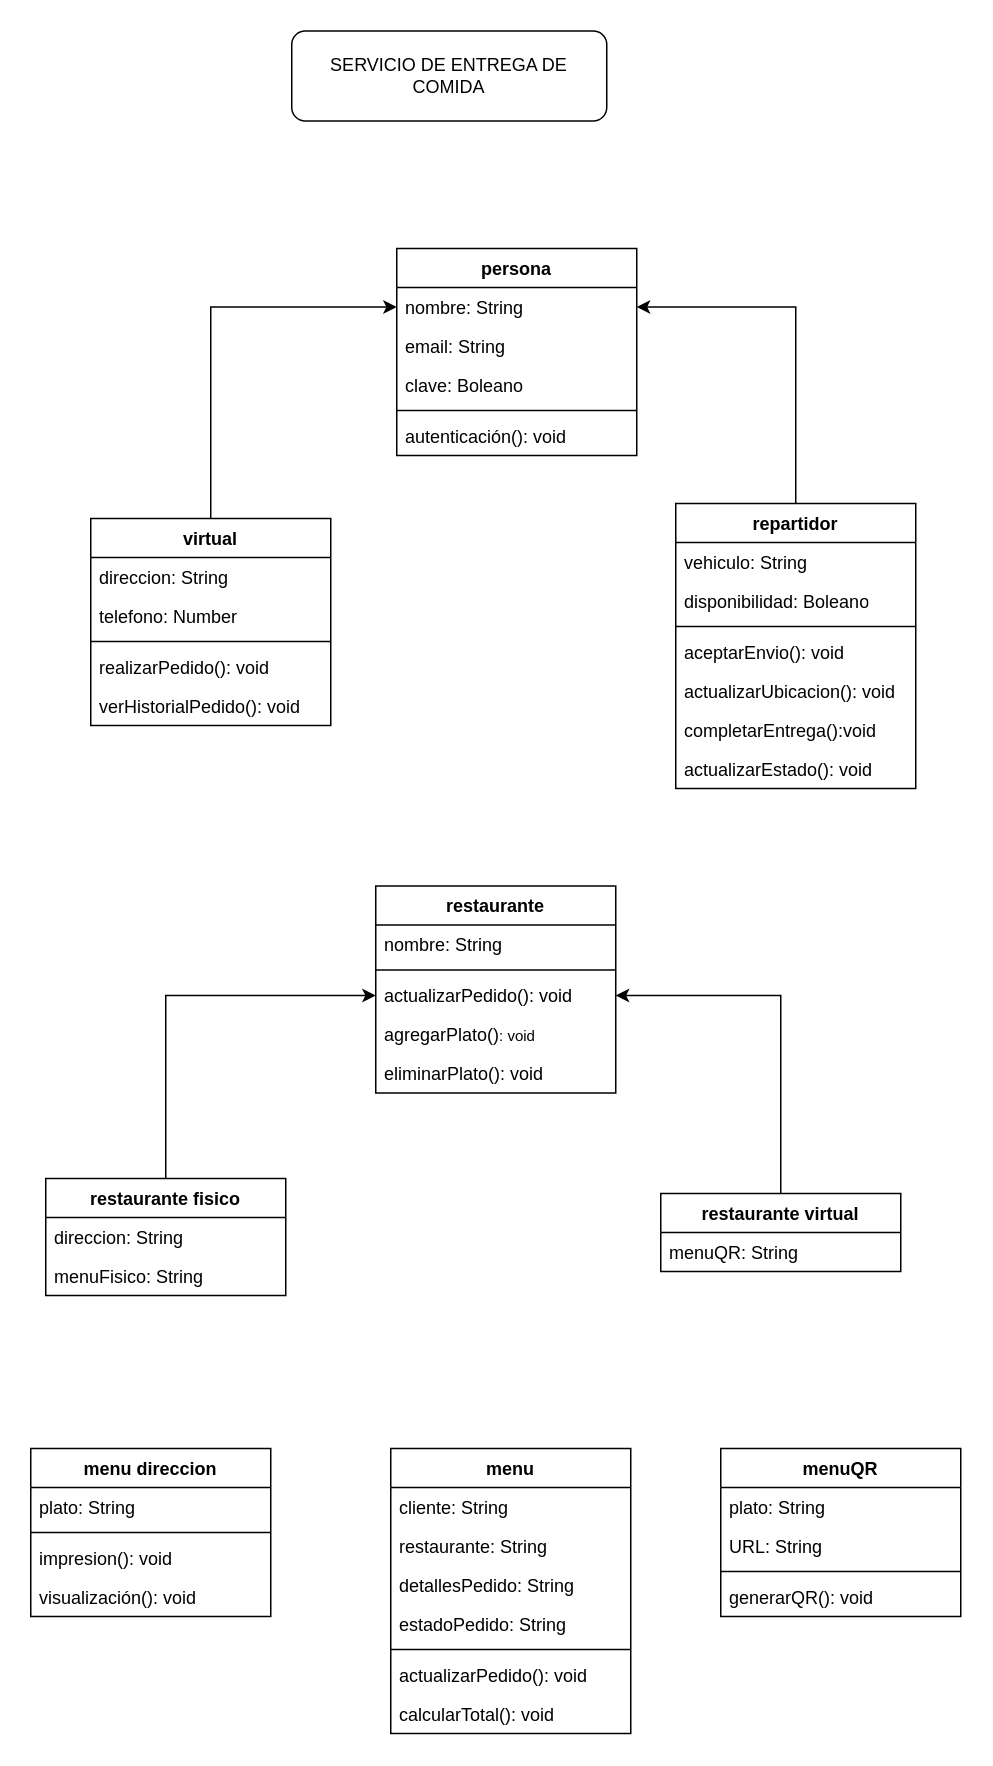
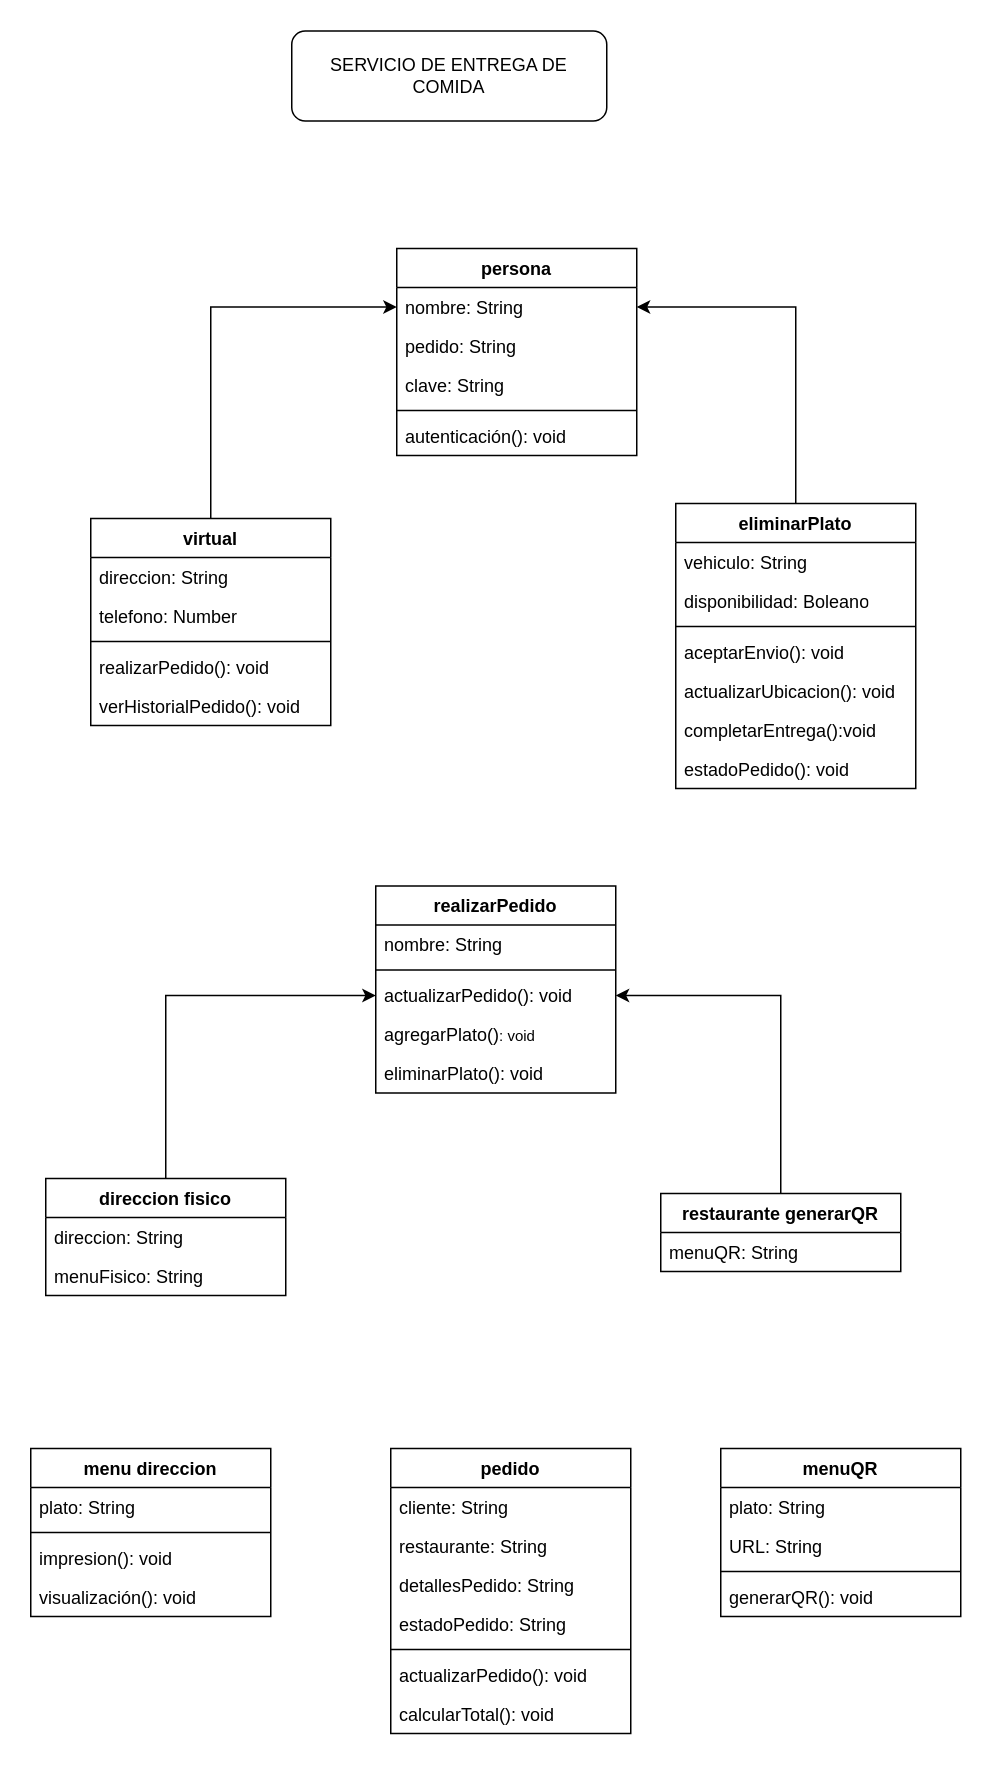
(460, 348) -> (467, 348)
(467, 387) -> (462, 387)
(796, 525) -> (796, 525)
(794, 771) -> (776, 771)
(496, 907) -> (496, 907)
(166, 1200) -> (166, 1200)
(781, 1215) -> (781, 1215)
(511, 1470) -> (511, 1470)
